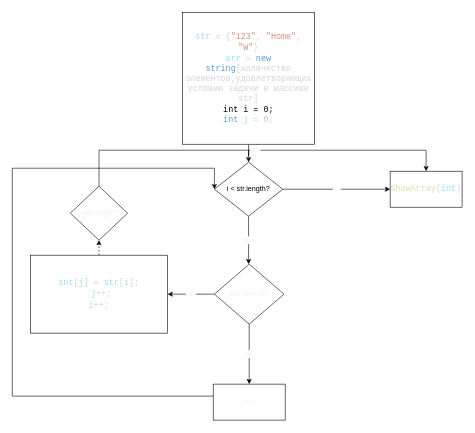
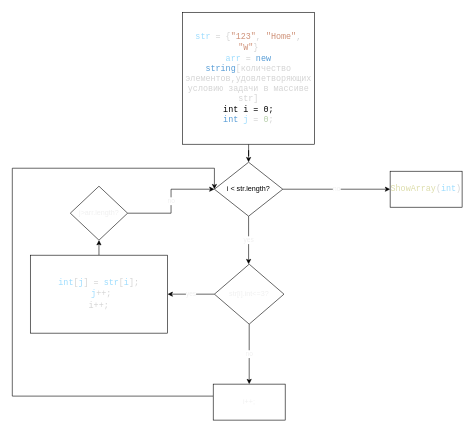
(425, 150) -> none
none -> (171, 189)
(99, 248) -> (99, 248)
